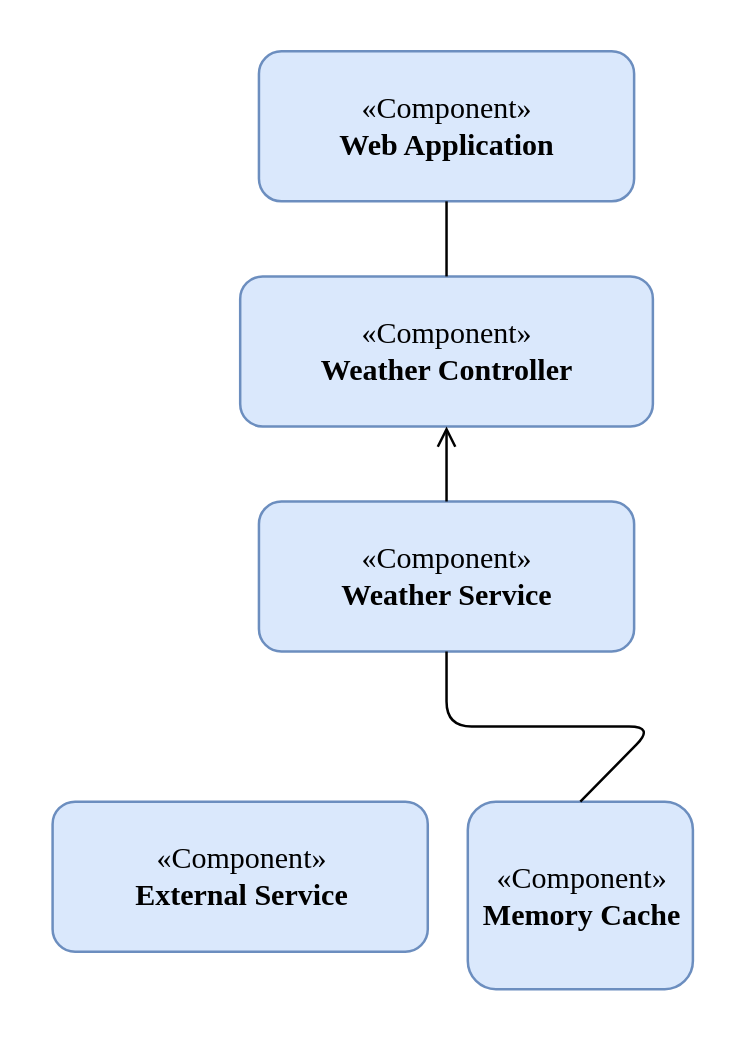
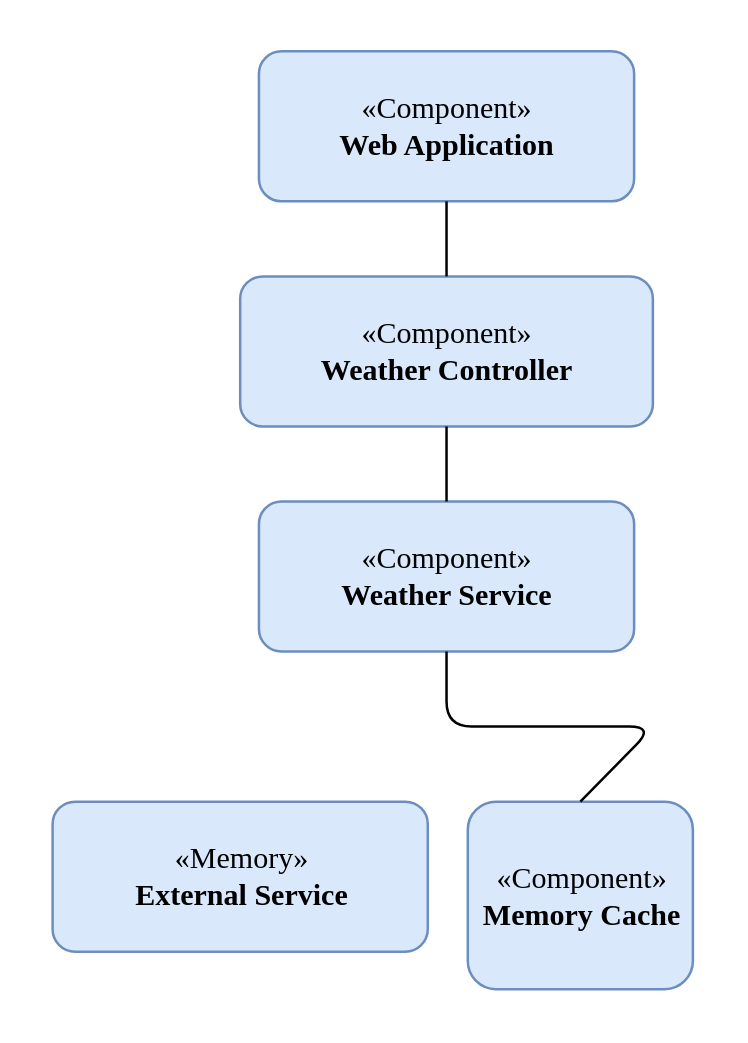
(446, 435) -> (446, 432)
(243, 876) -> (243, 876)
